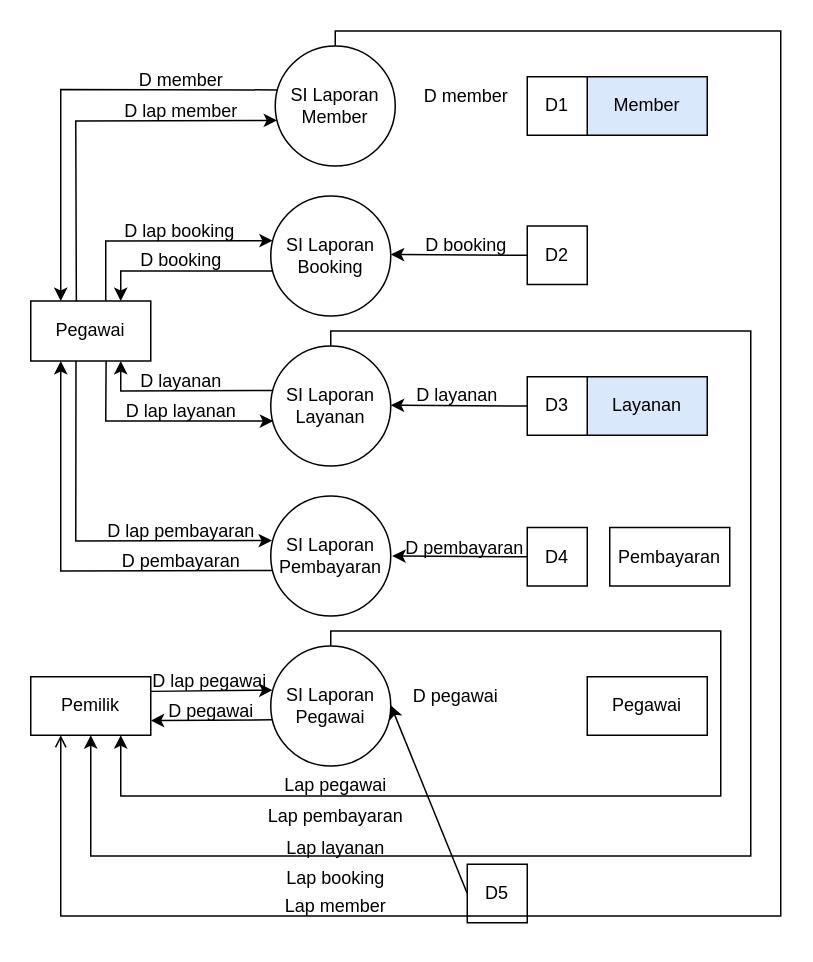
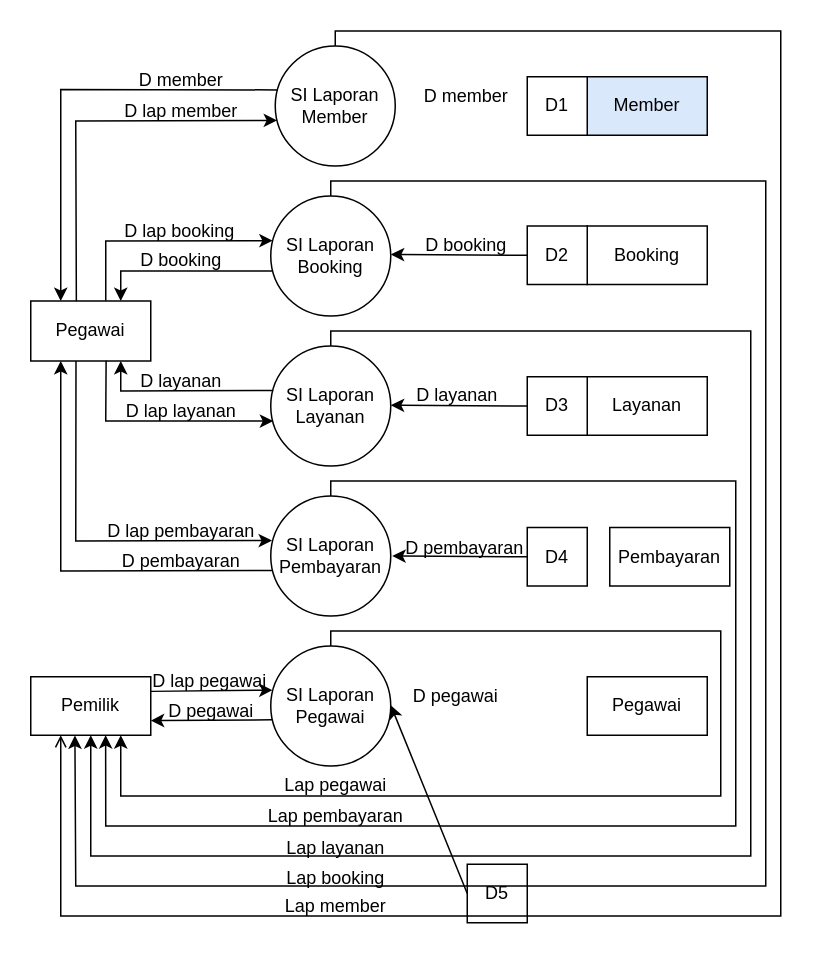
none -> (647, 255)
(647, 406) -> (647, 406)
none -> (766, 724)
none -> (736, 799)
